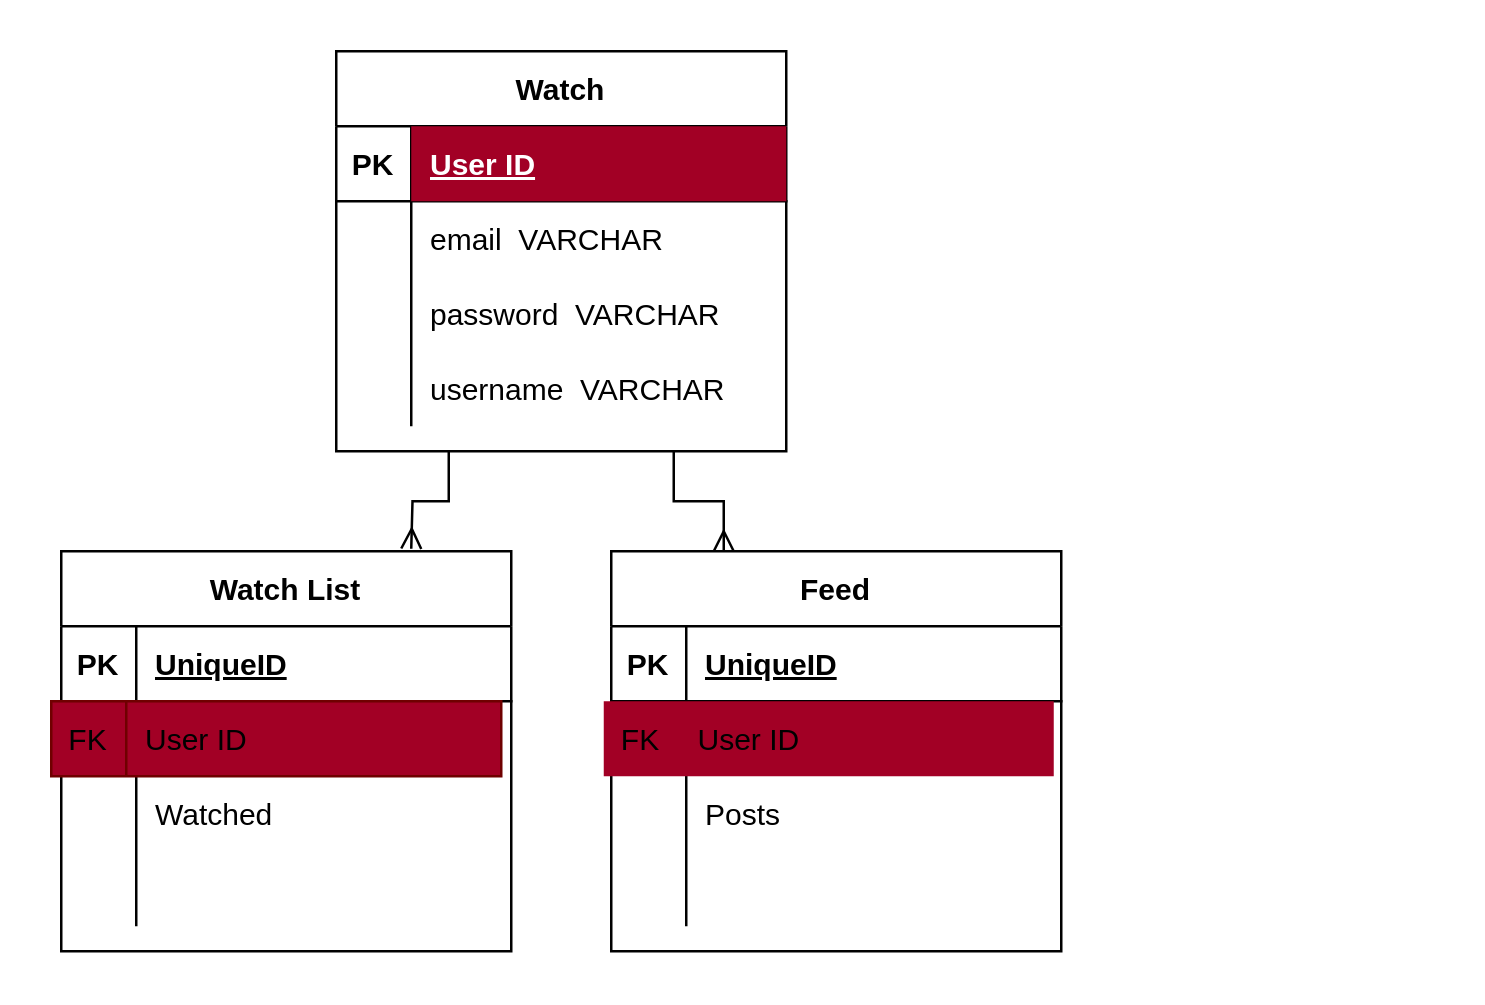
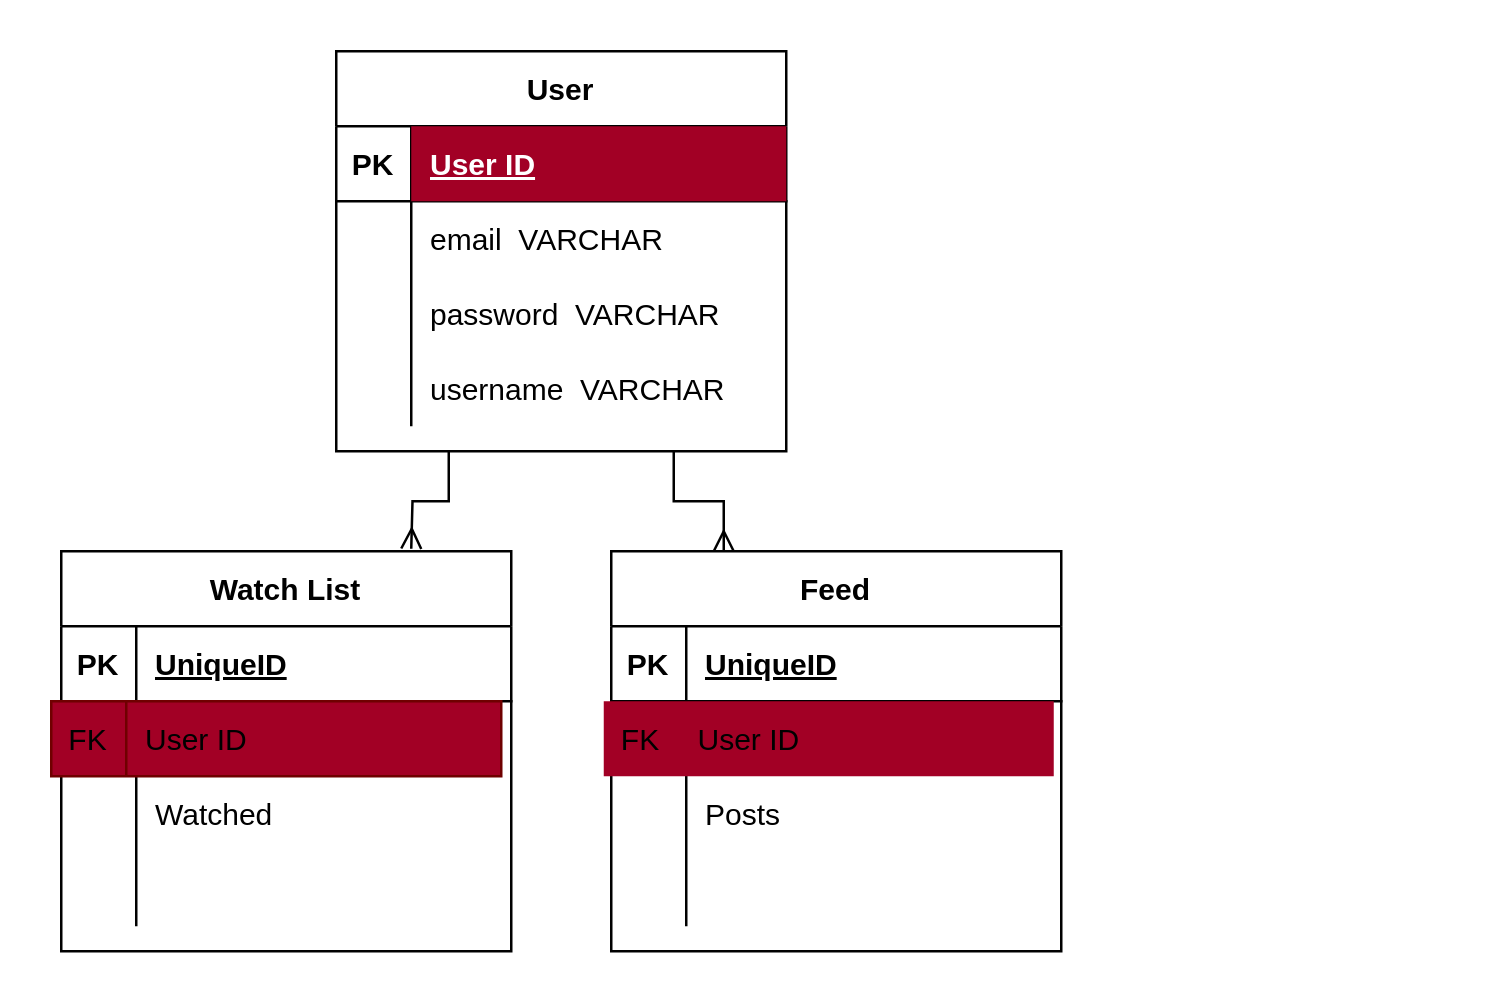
(560, 90) -> (560, 90)
